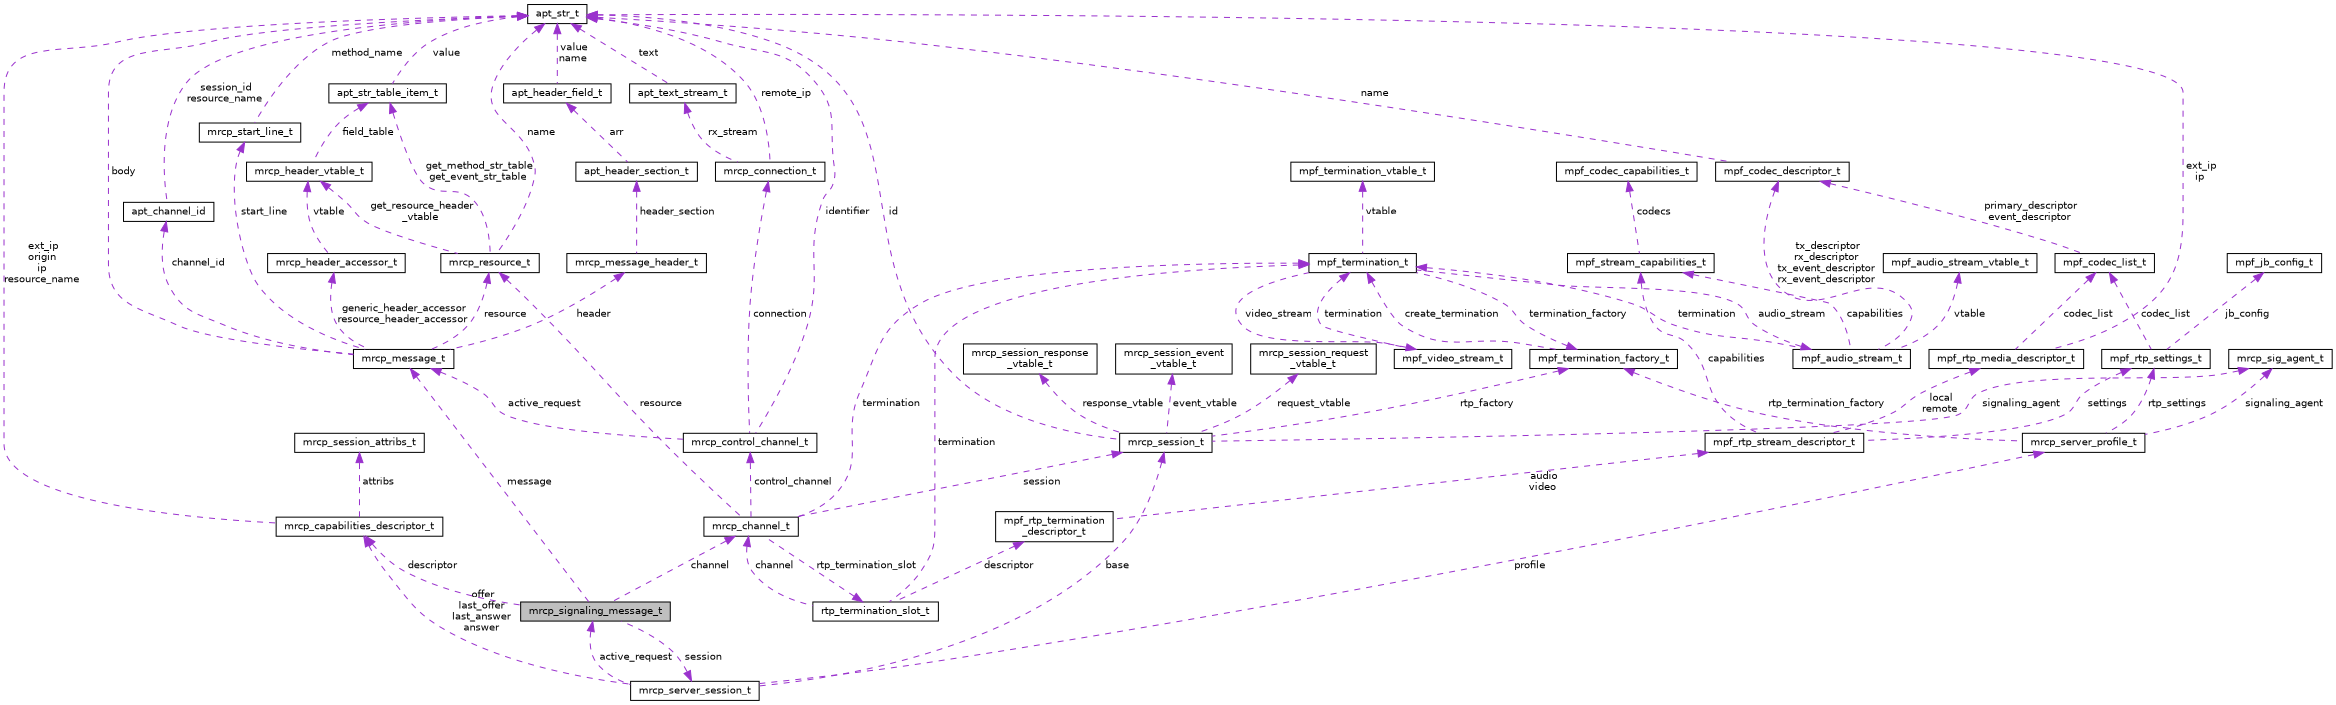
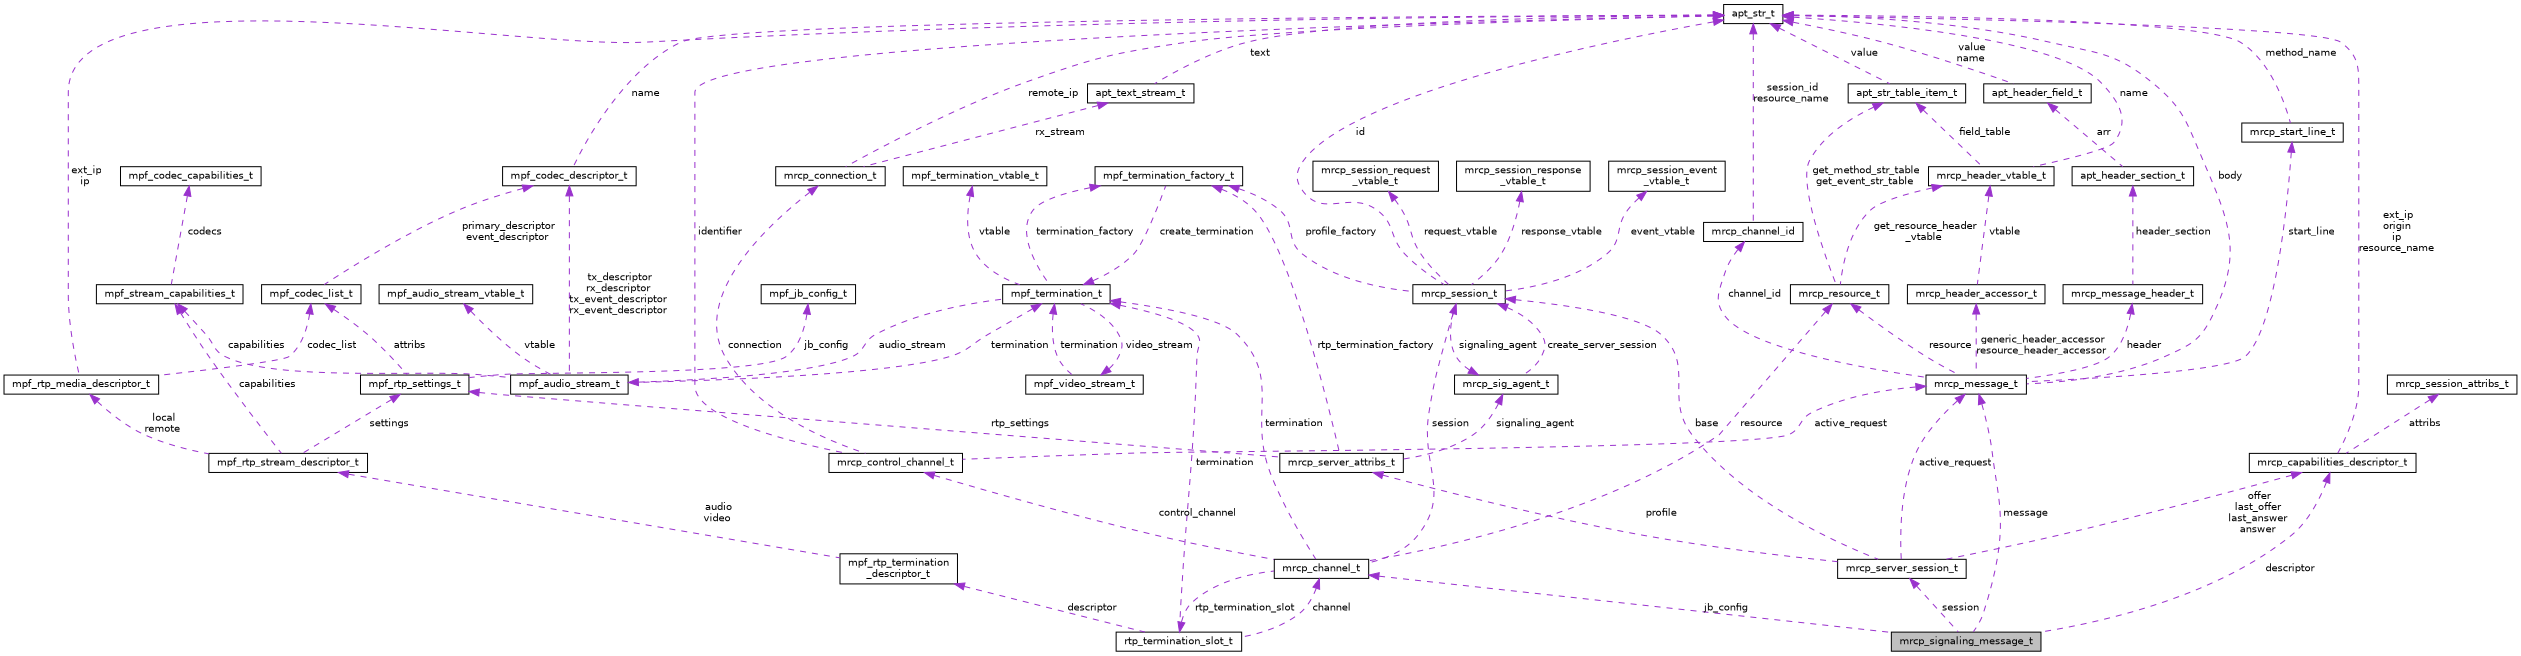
(518, 136) -> (2026, 49)
(169, 212) -> (1753, 232)
(2164, 314) -> (408, 345)
none -> (1543, 337)
(1486, 404) -> (1340, 232)
(2084, 443) -> (1342, 463)
(709, 566) -> (1725, 608)
(599, 666) -> (1909, 473)
